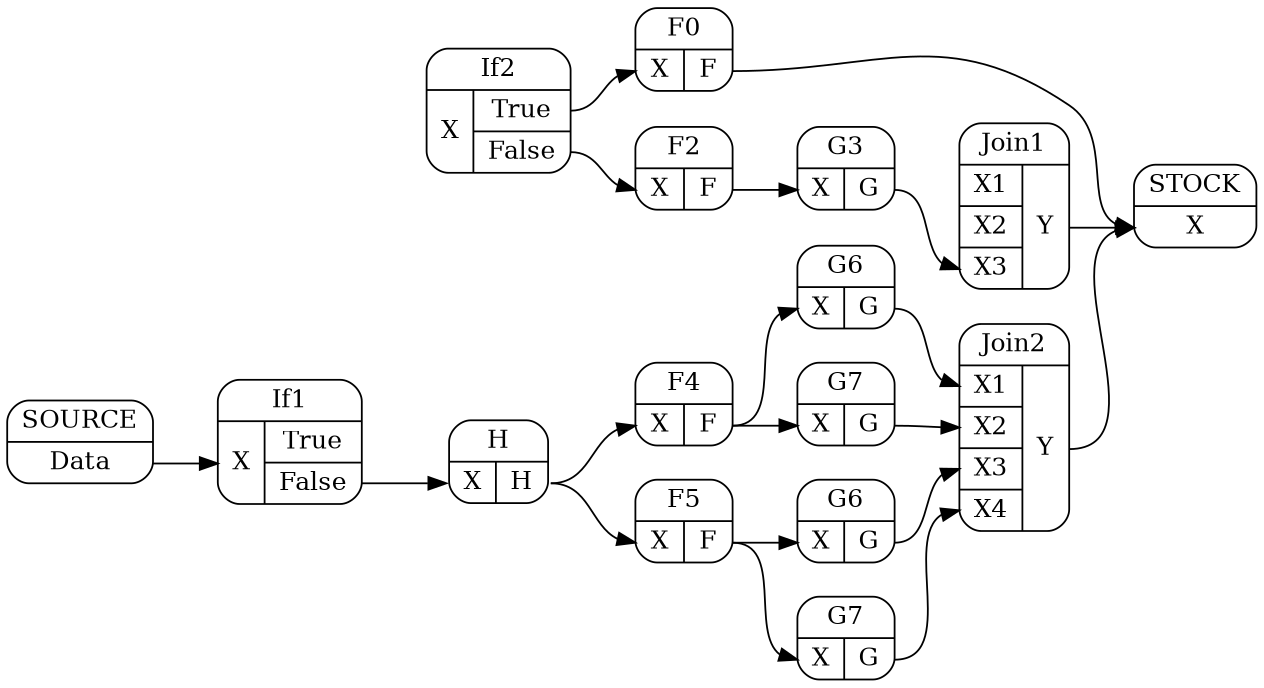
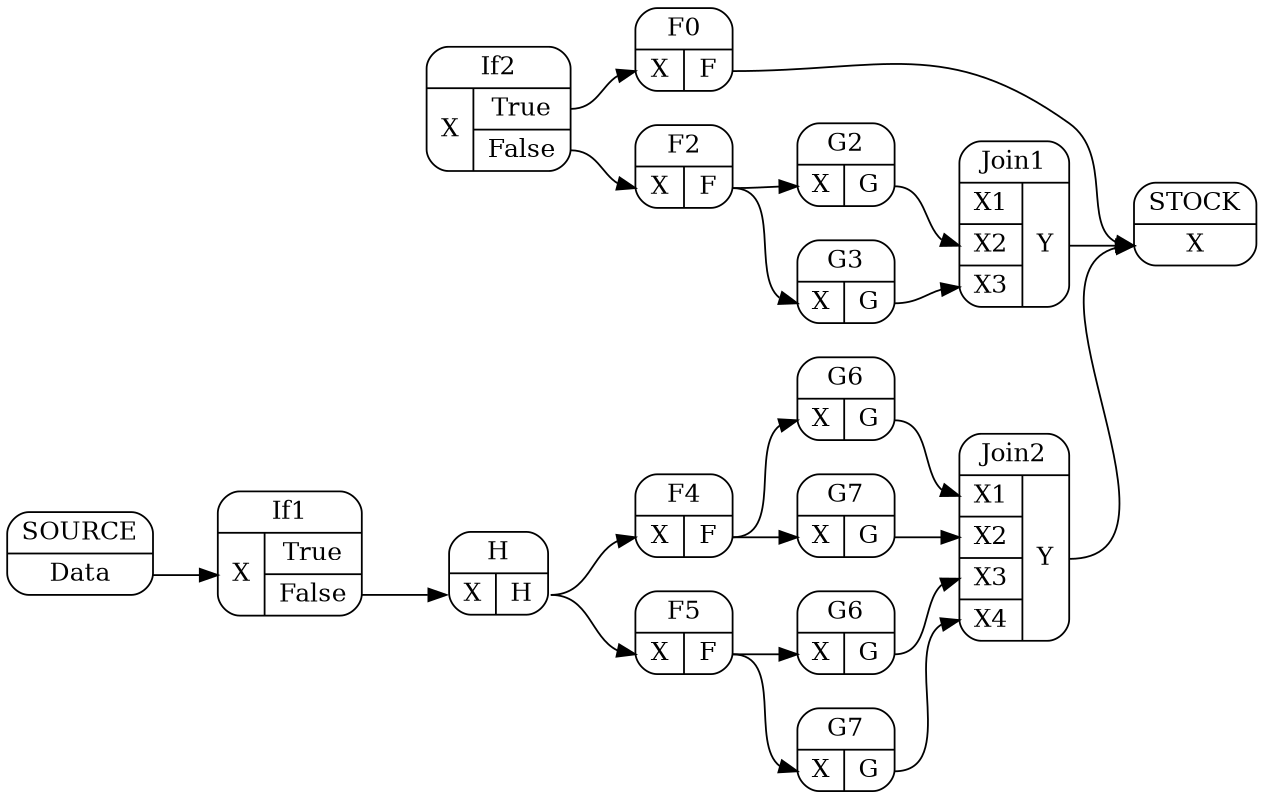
none -> (846, 165)
